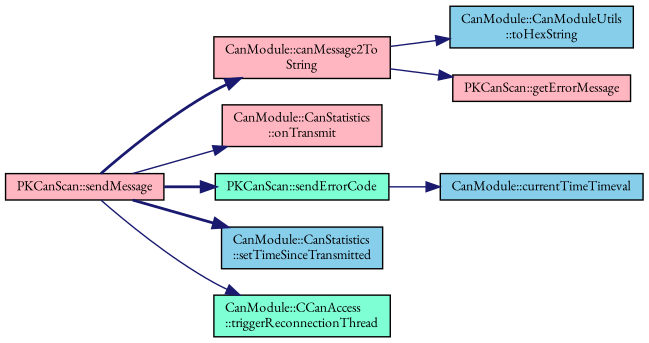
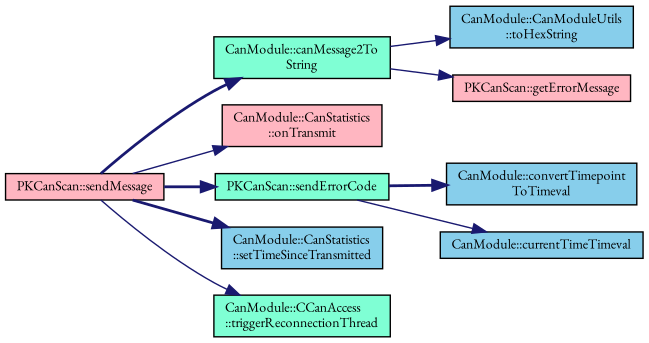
(302, 58) -> (302, 58)
none -> (542, 184)
